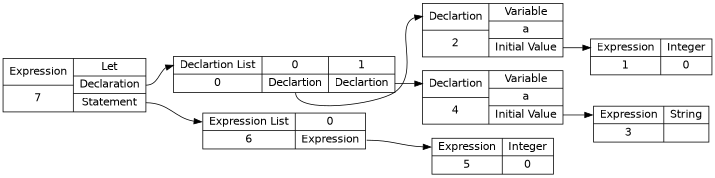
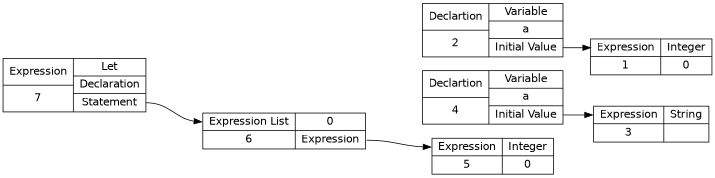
(284, 74) -> none
